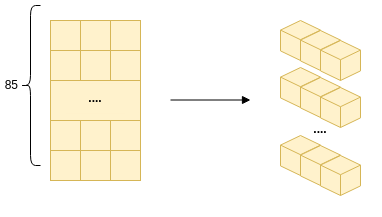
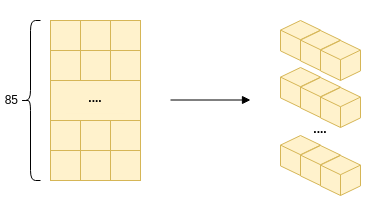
(31, 86) -> (31, 101)
